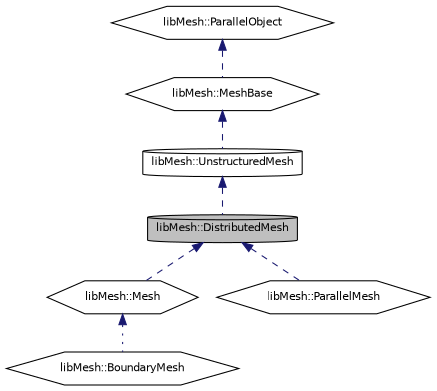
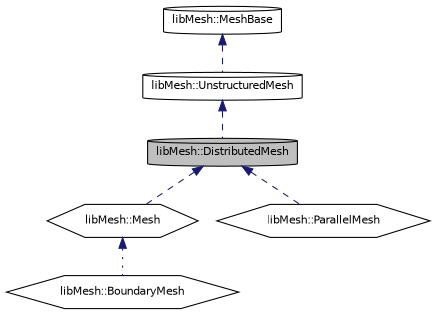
(222, 23) -> none
(222, 94) -> (222, 20)
